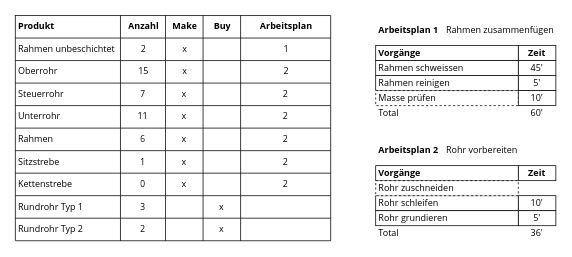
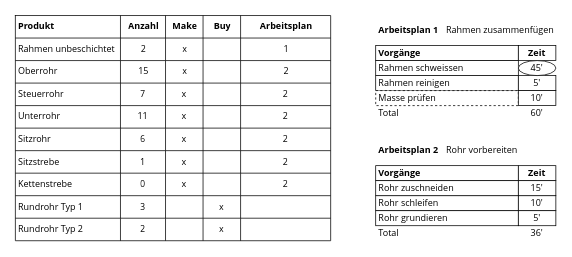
(537, 68) -> (537, 68)
(33, 139) -> (37, 139)
(447, 188) -> (447, 188)
none -> (537, 188)
